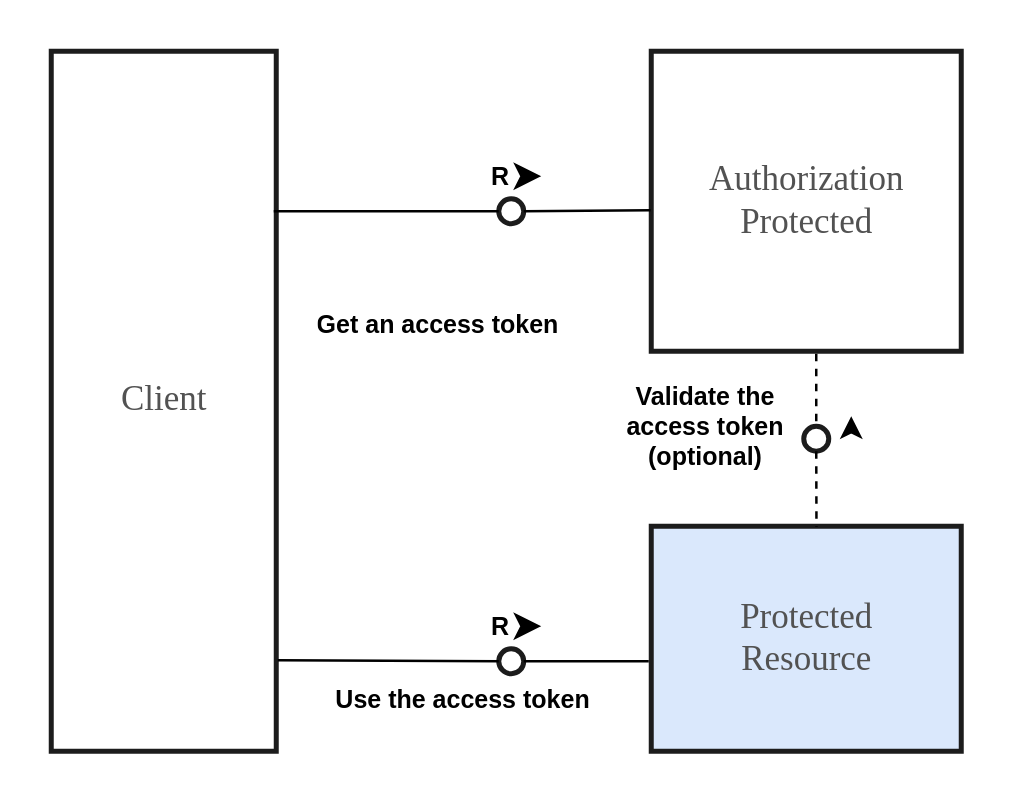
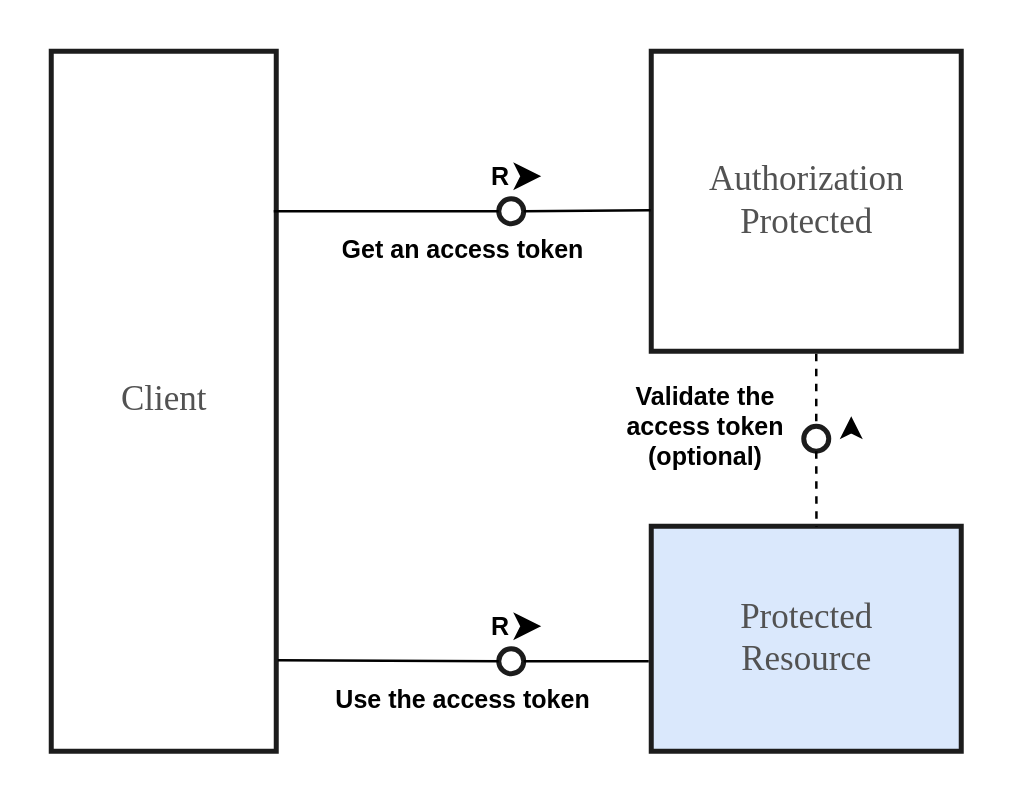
(439, 324) -> (464, 249)
